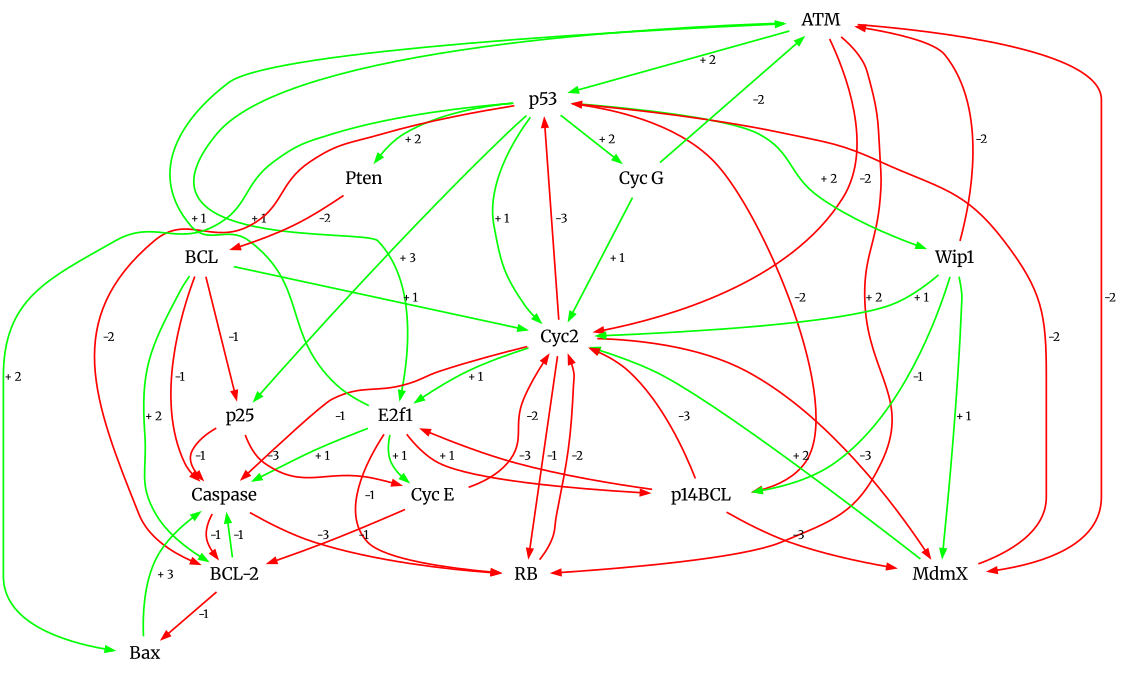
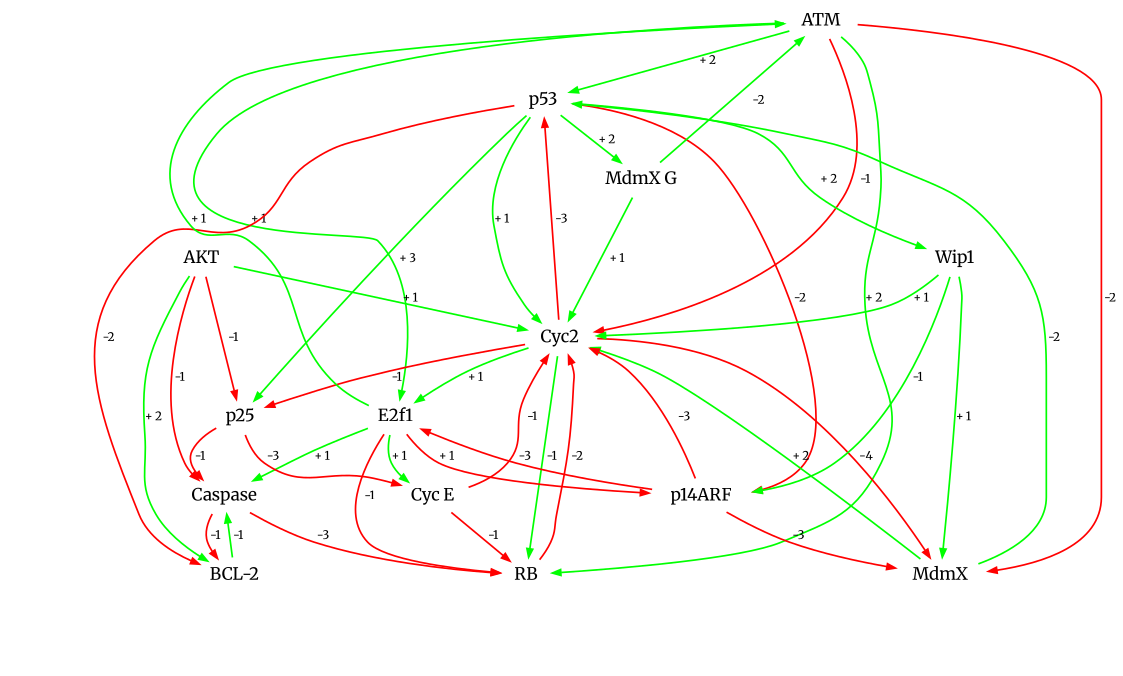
(968, 103) -> none
(364, 180) -> none
(641, 180) -> (641, 180)
(865, 180) -> (865, 180)
(974, 209) -> (974, 209)
(202, 259) -> (202, 259)
(376, 389) -> (398, 369)
(532, 417) -> (532, 417)
(892, 420) -> (892, 420)
(544, 452) -> (544, 452)
(866, 457) -> (866, 457)
(702, 496) -> (702, 496)
(341, 536) -> (477, 534)
(145, 655) -> none
